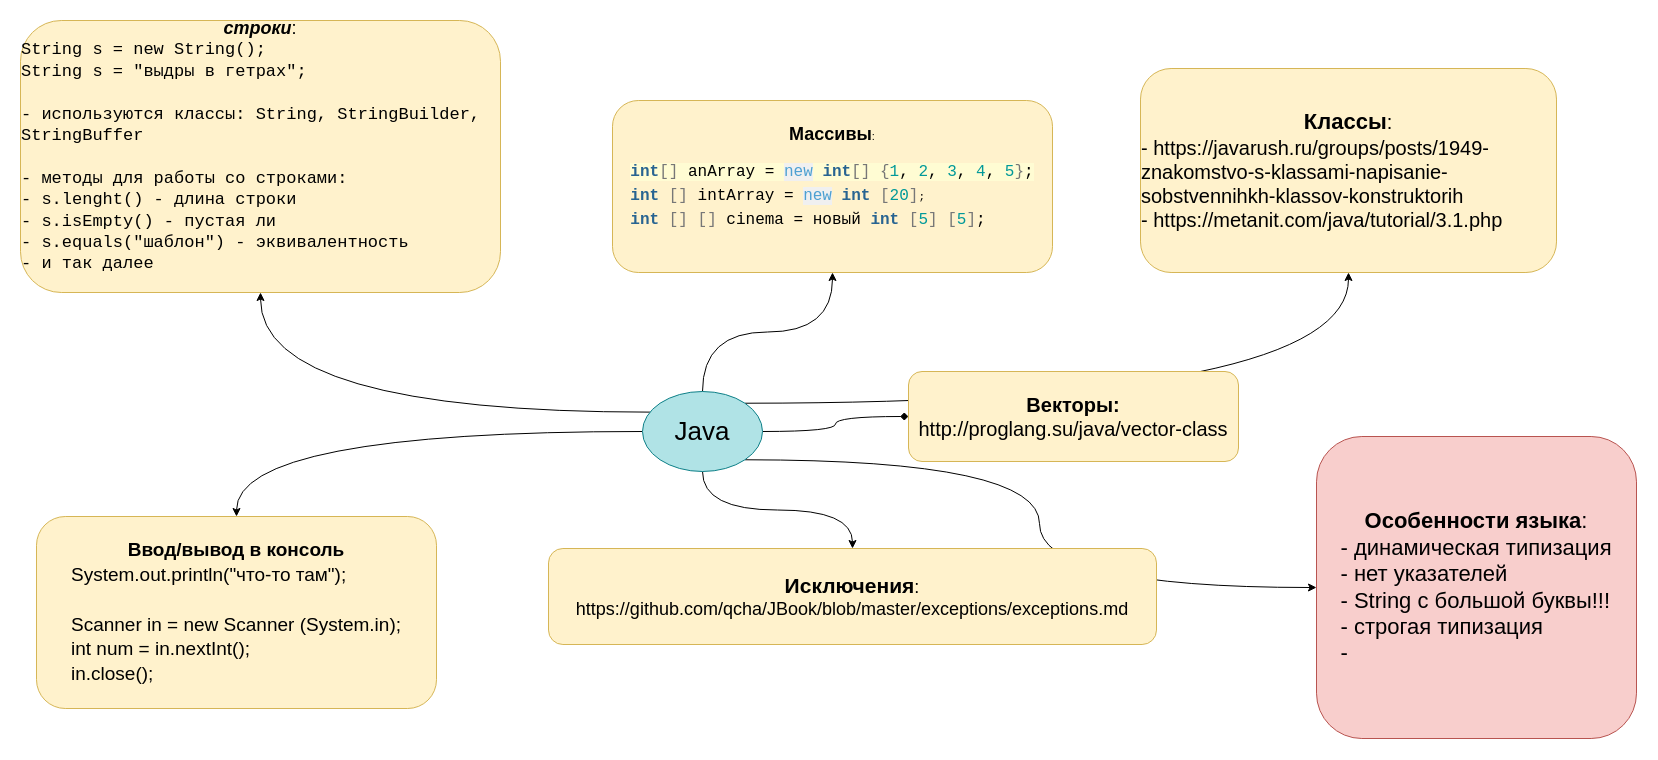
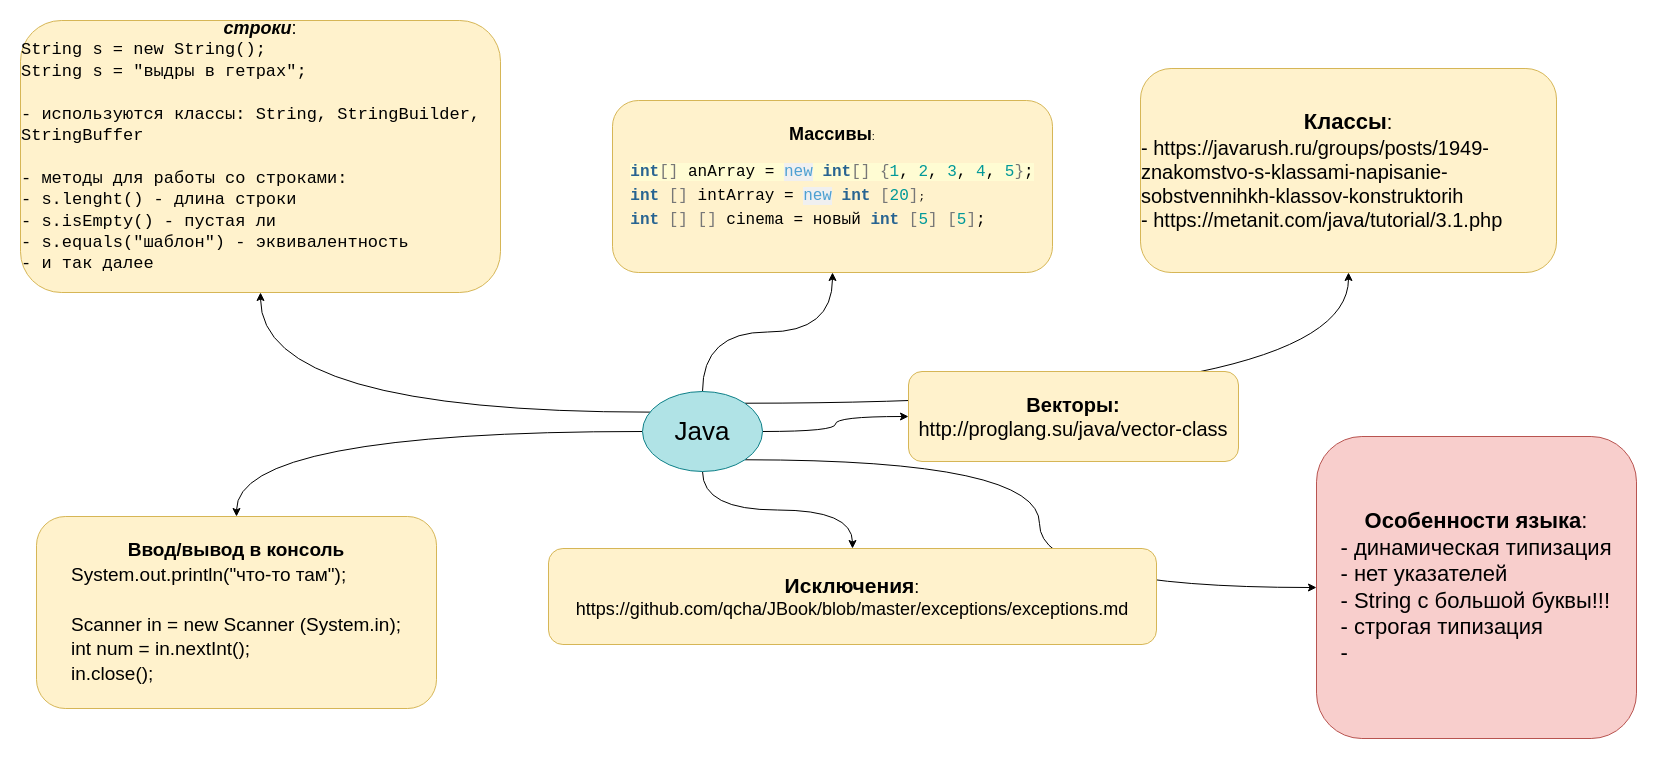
(899, 417) -> (900, 417)
